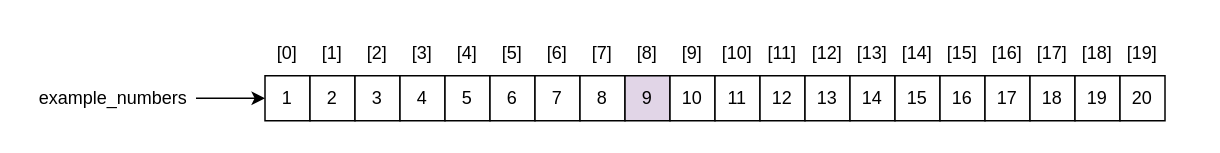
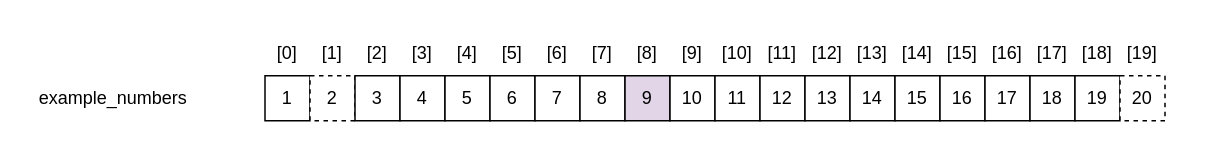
(225, 98) -> none
(332, 98) -> (332, 98)
(1142, 98) -> (1142, 98)
